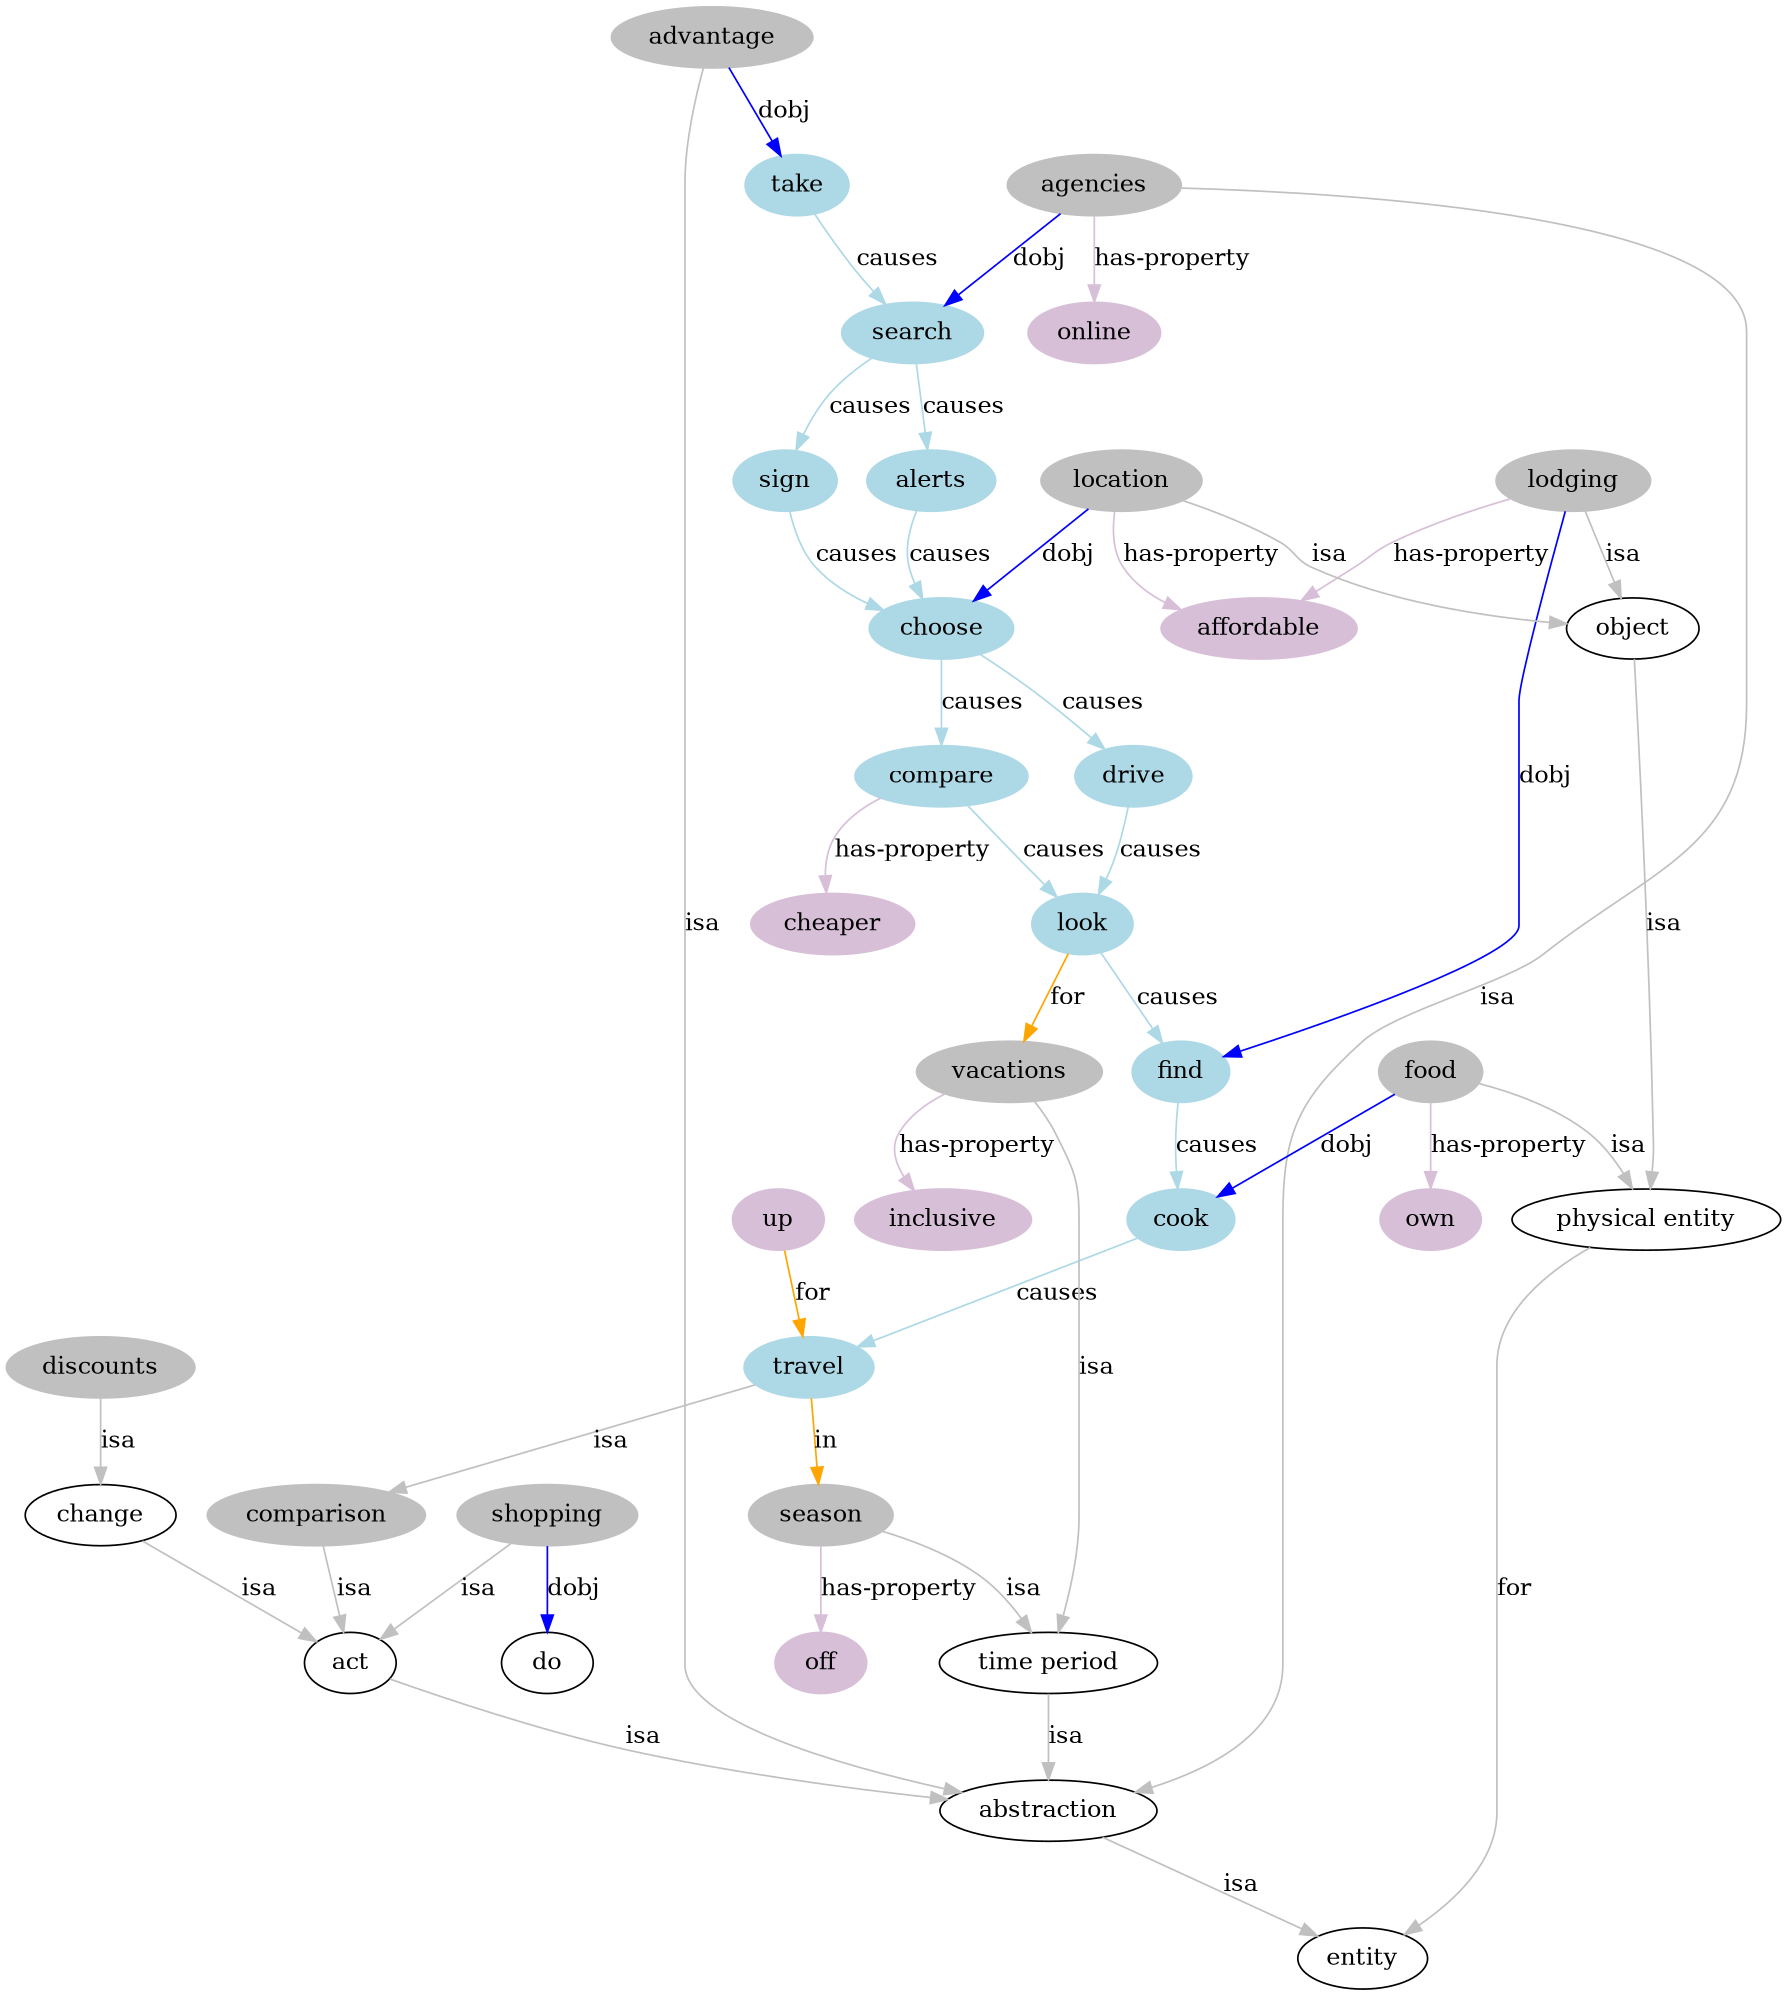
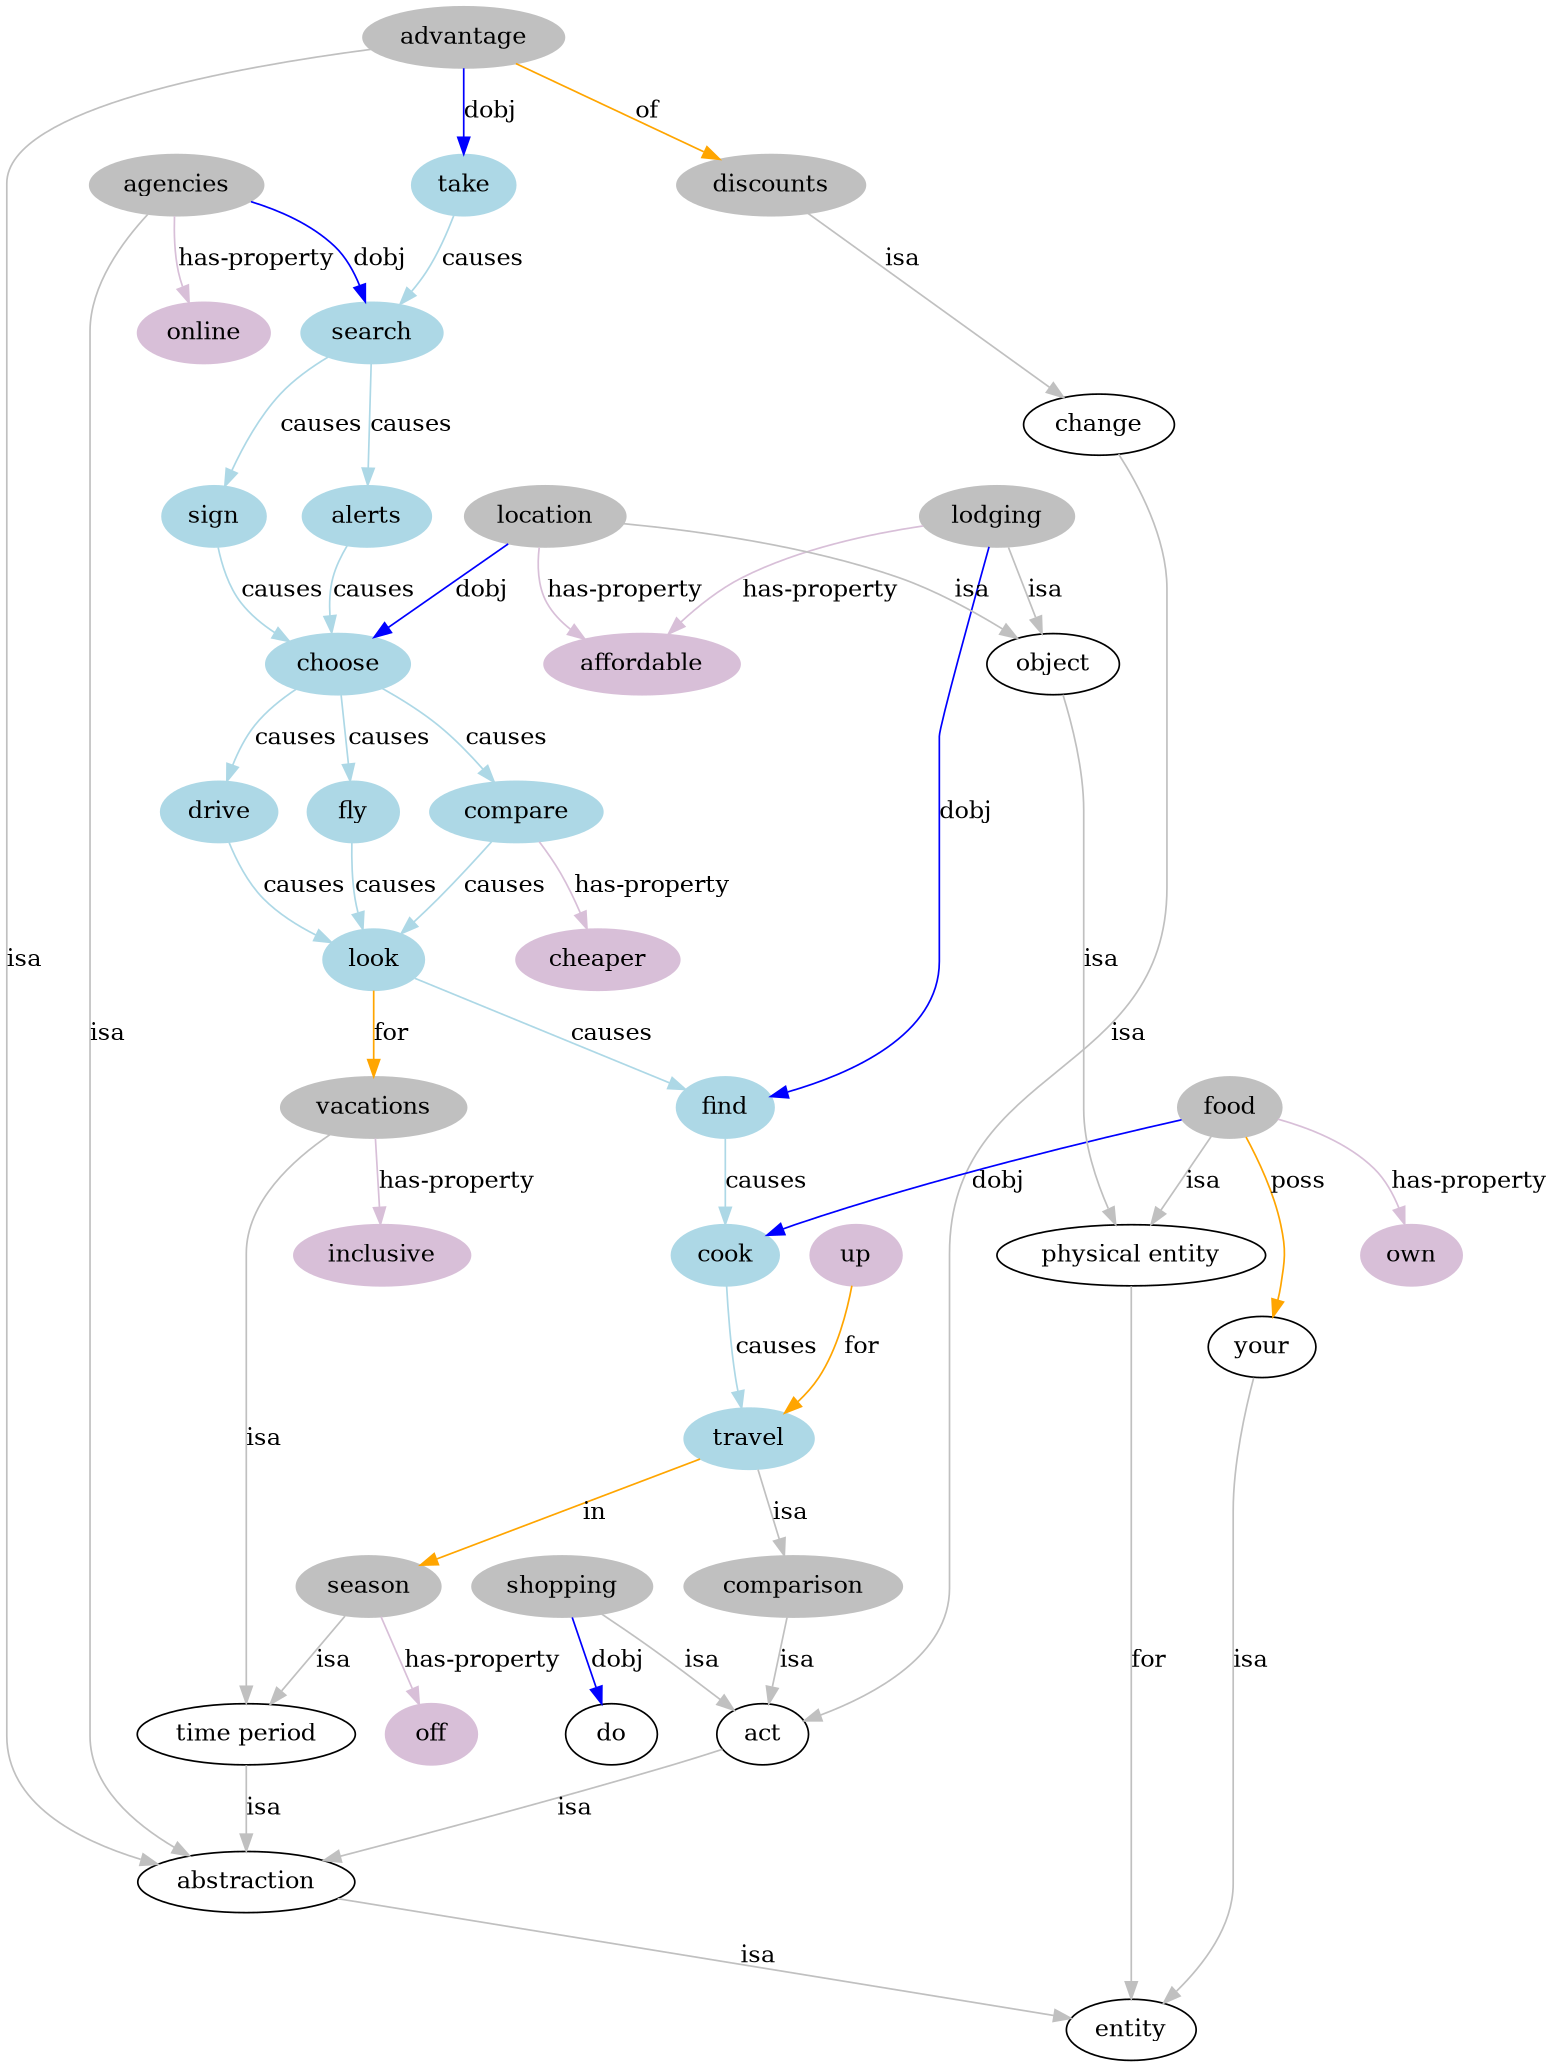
none -> (610, 108)
none -> (353, 812)
none -> (1262, 1347)
